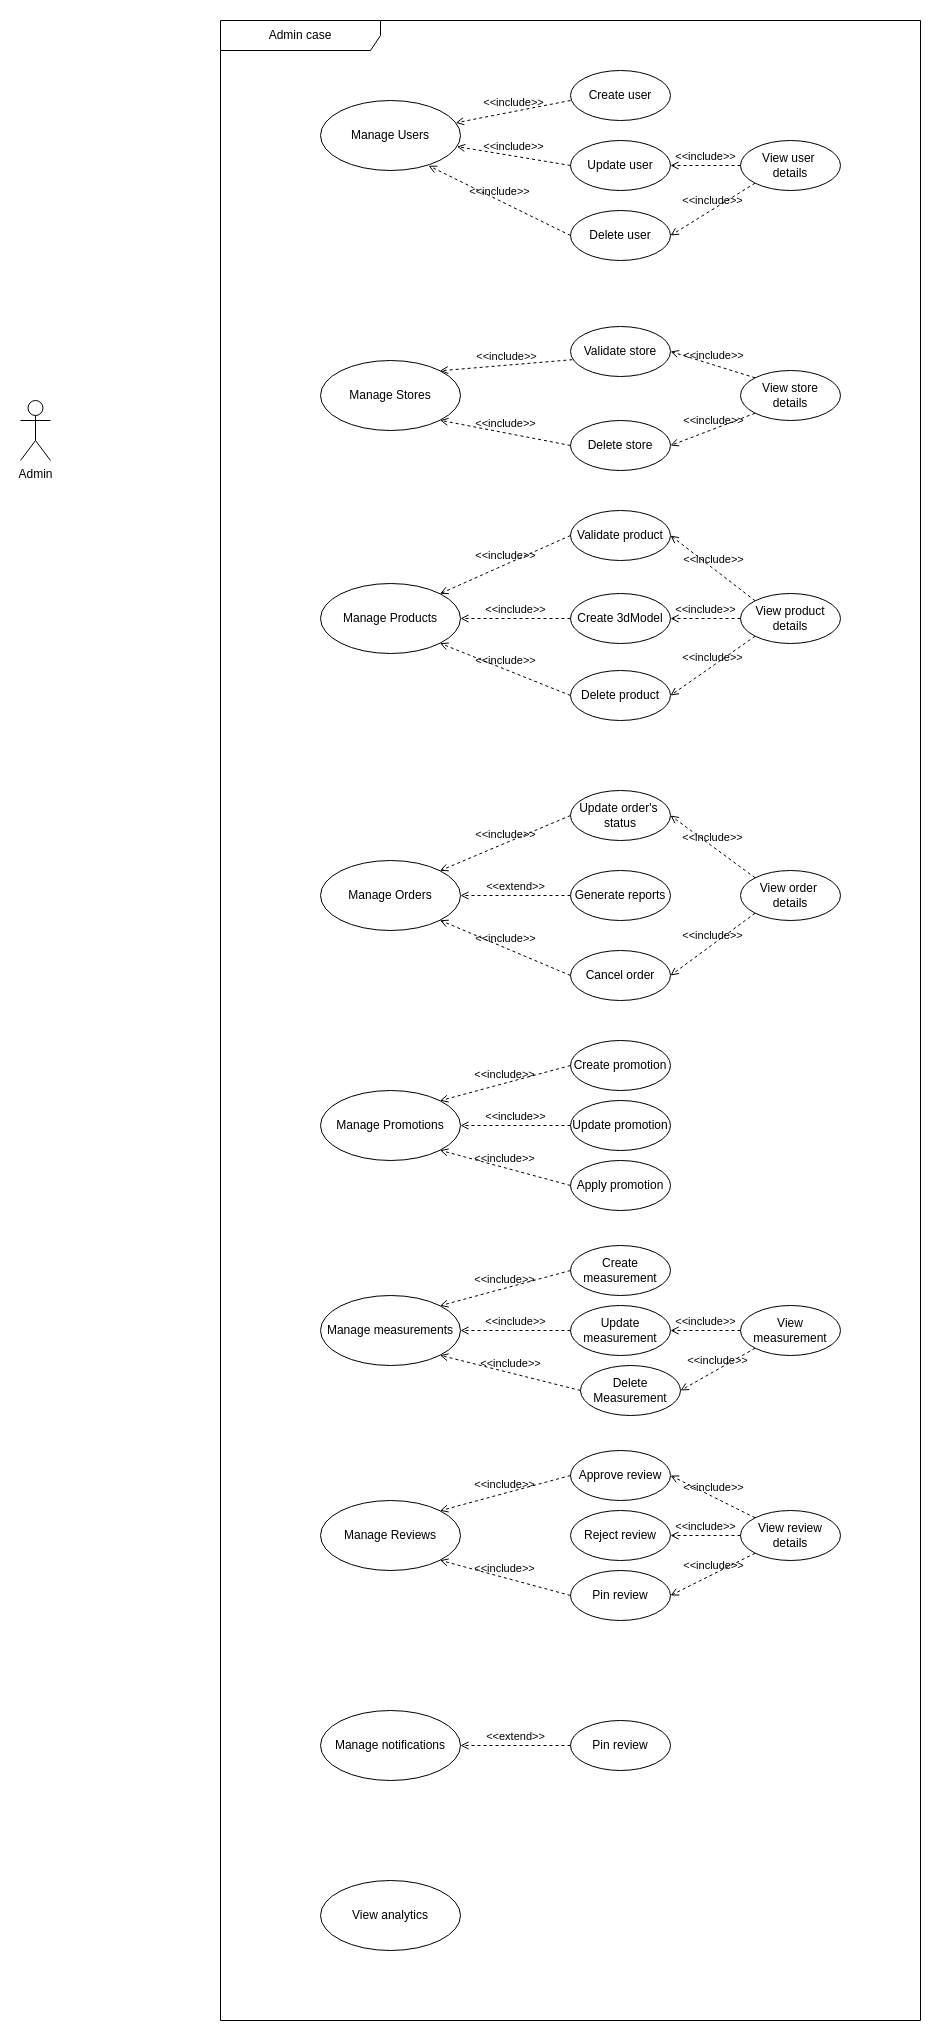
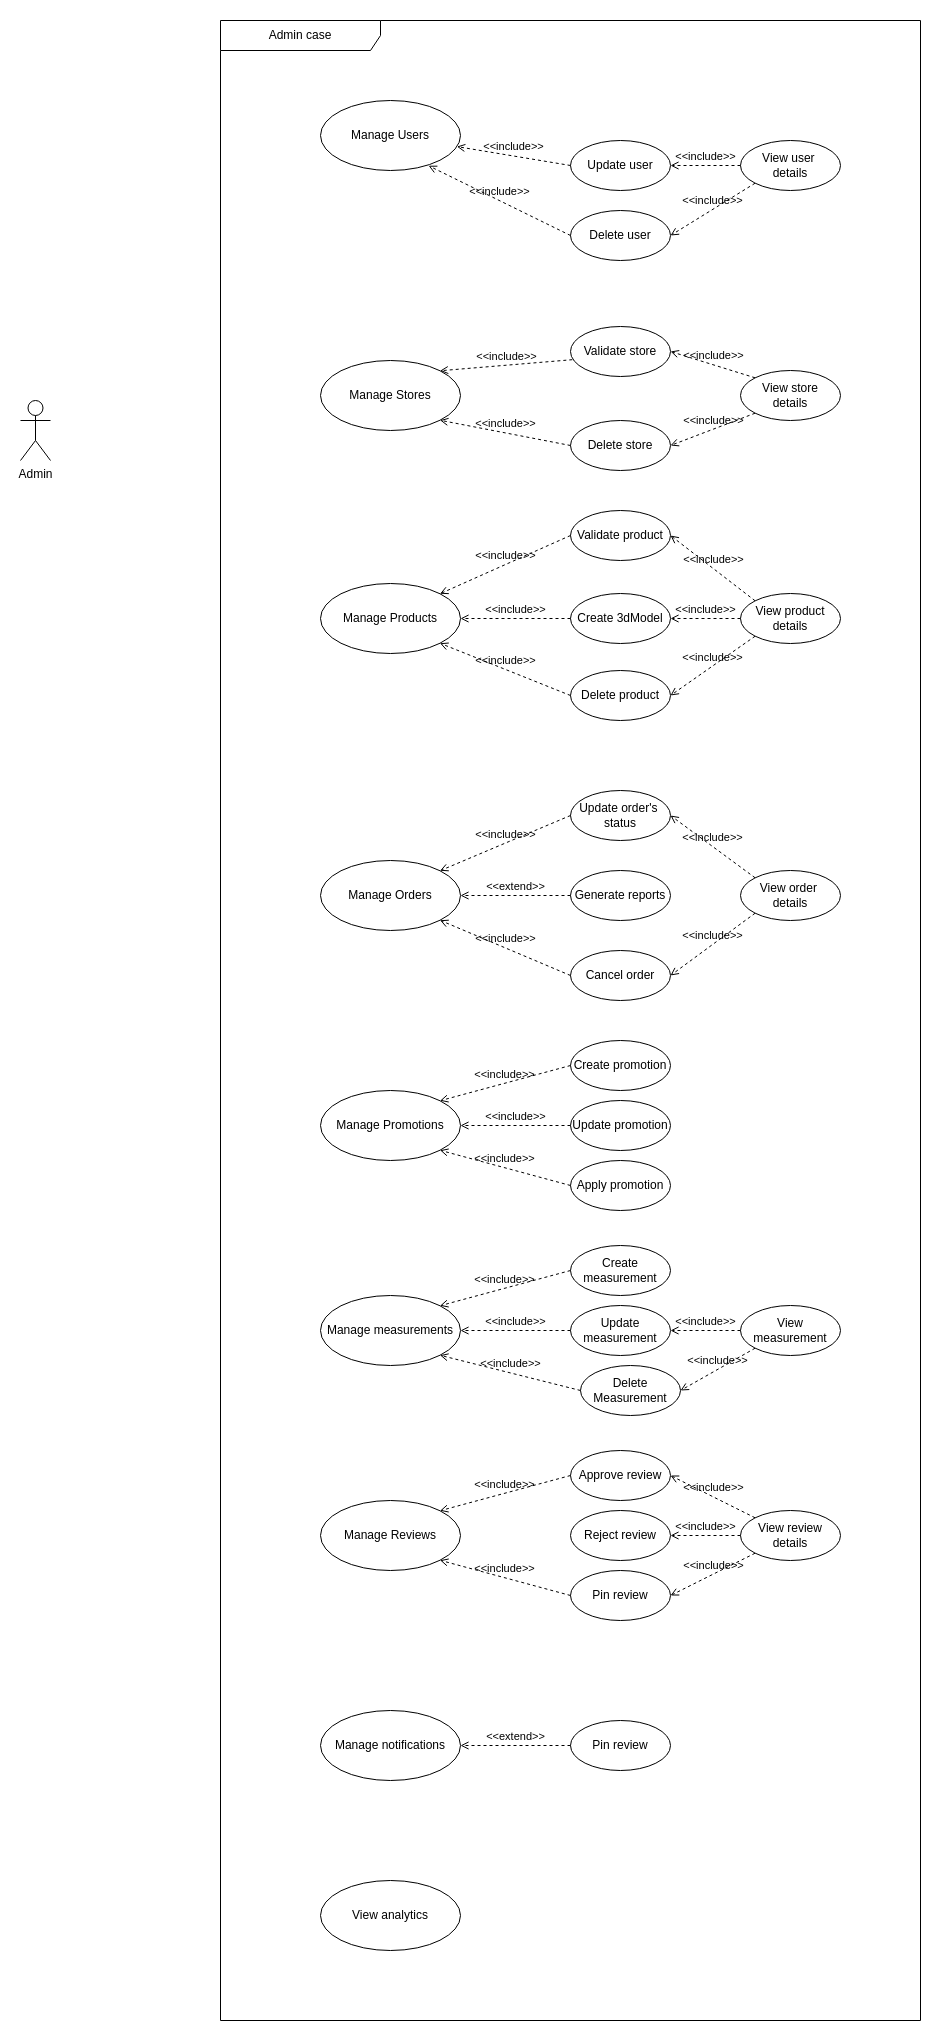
(621, 96) -> none
(514, 111) -> none
